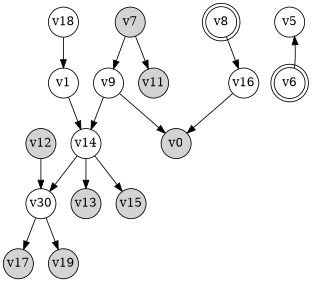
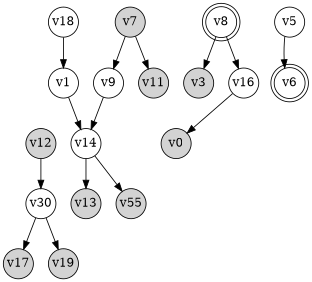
(295, 56) -> (284, 48)
none -> (199, 83)
(139, 111) -> none
(66, 170) -> none
(131, 204) -> (131, 204)
